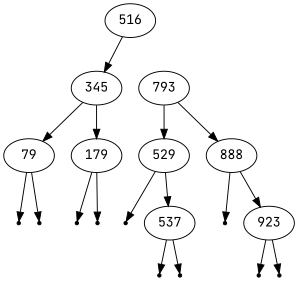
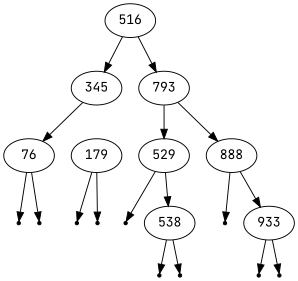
none -> (145, 50)
(97, 117) -> none
(29, 156) -> (29, 156)
(170, 223) -> (170, 223)
(269, 223) -> (269, 223)
